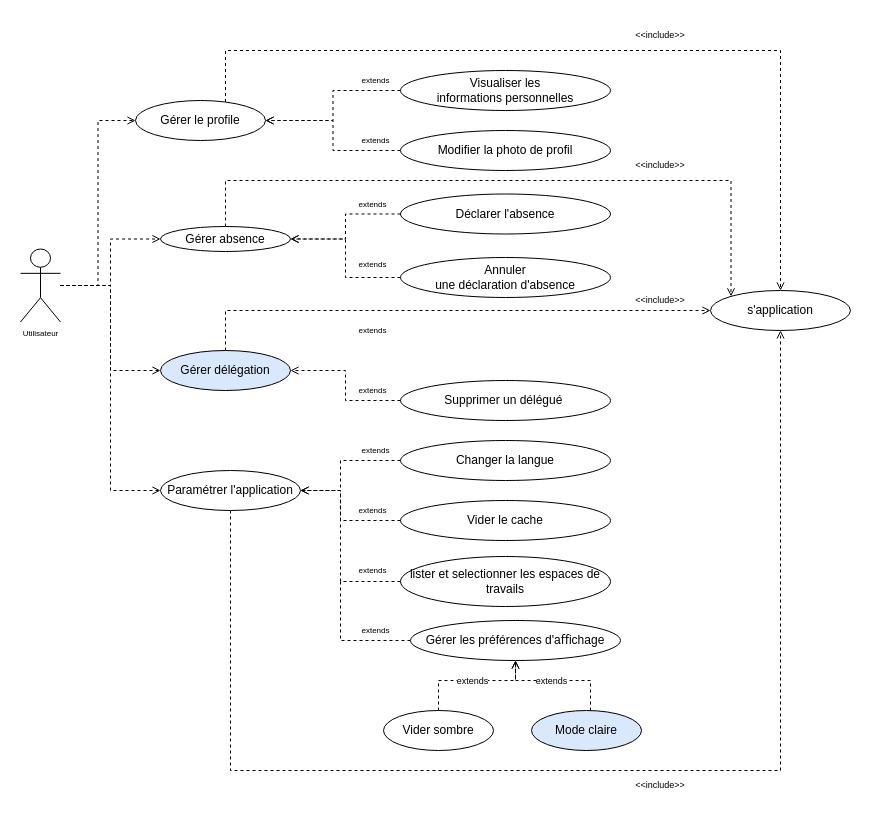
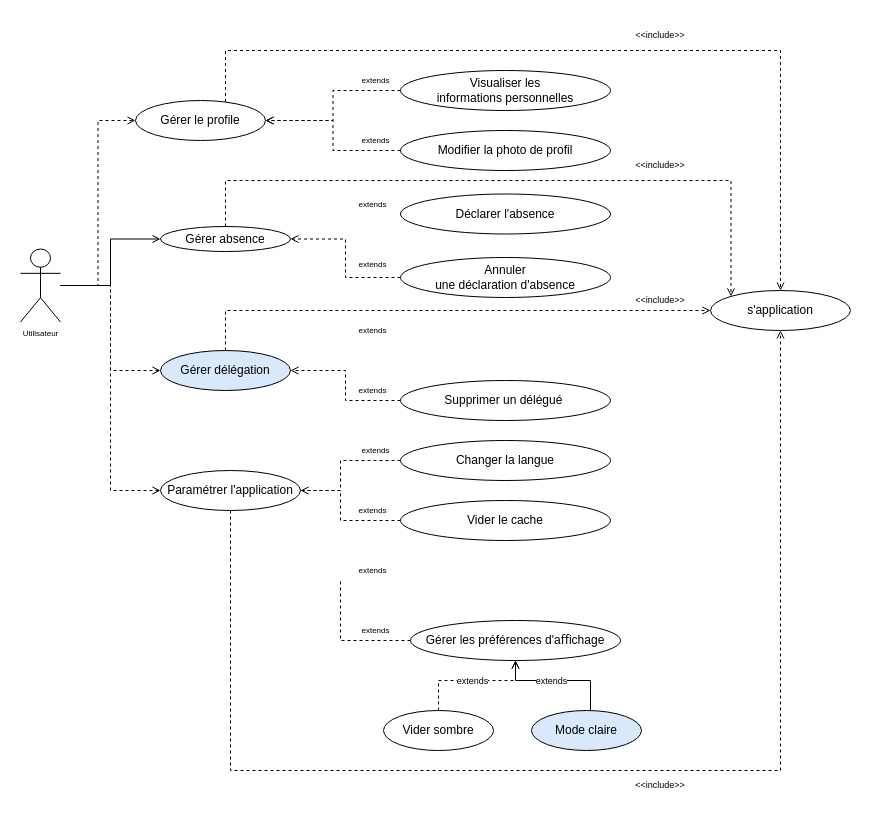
(362, 214) -> none
(112, 239) -> (112, 239)
(342, 582) -> none
(506, 582) -> none
(591, 683) -> (591, 683)
